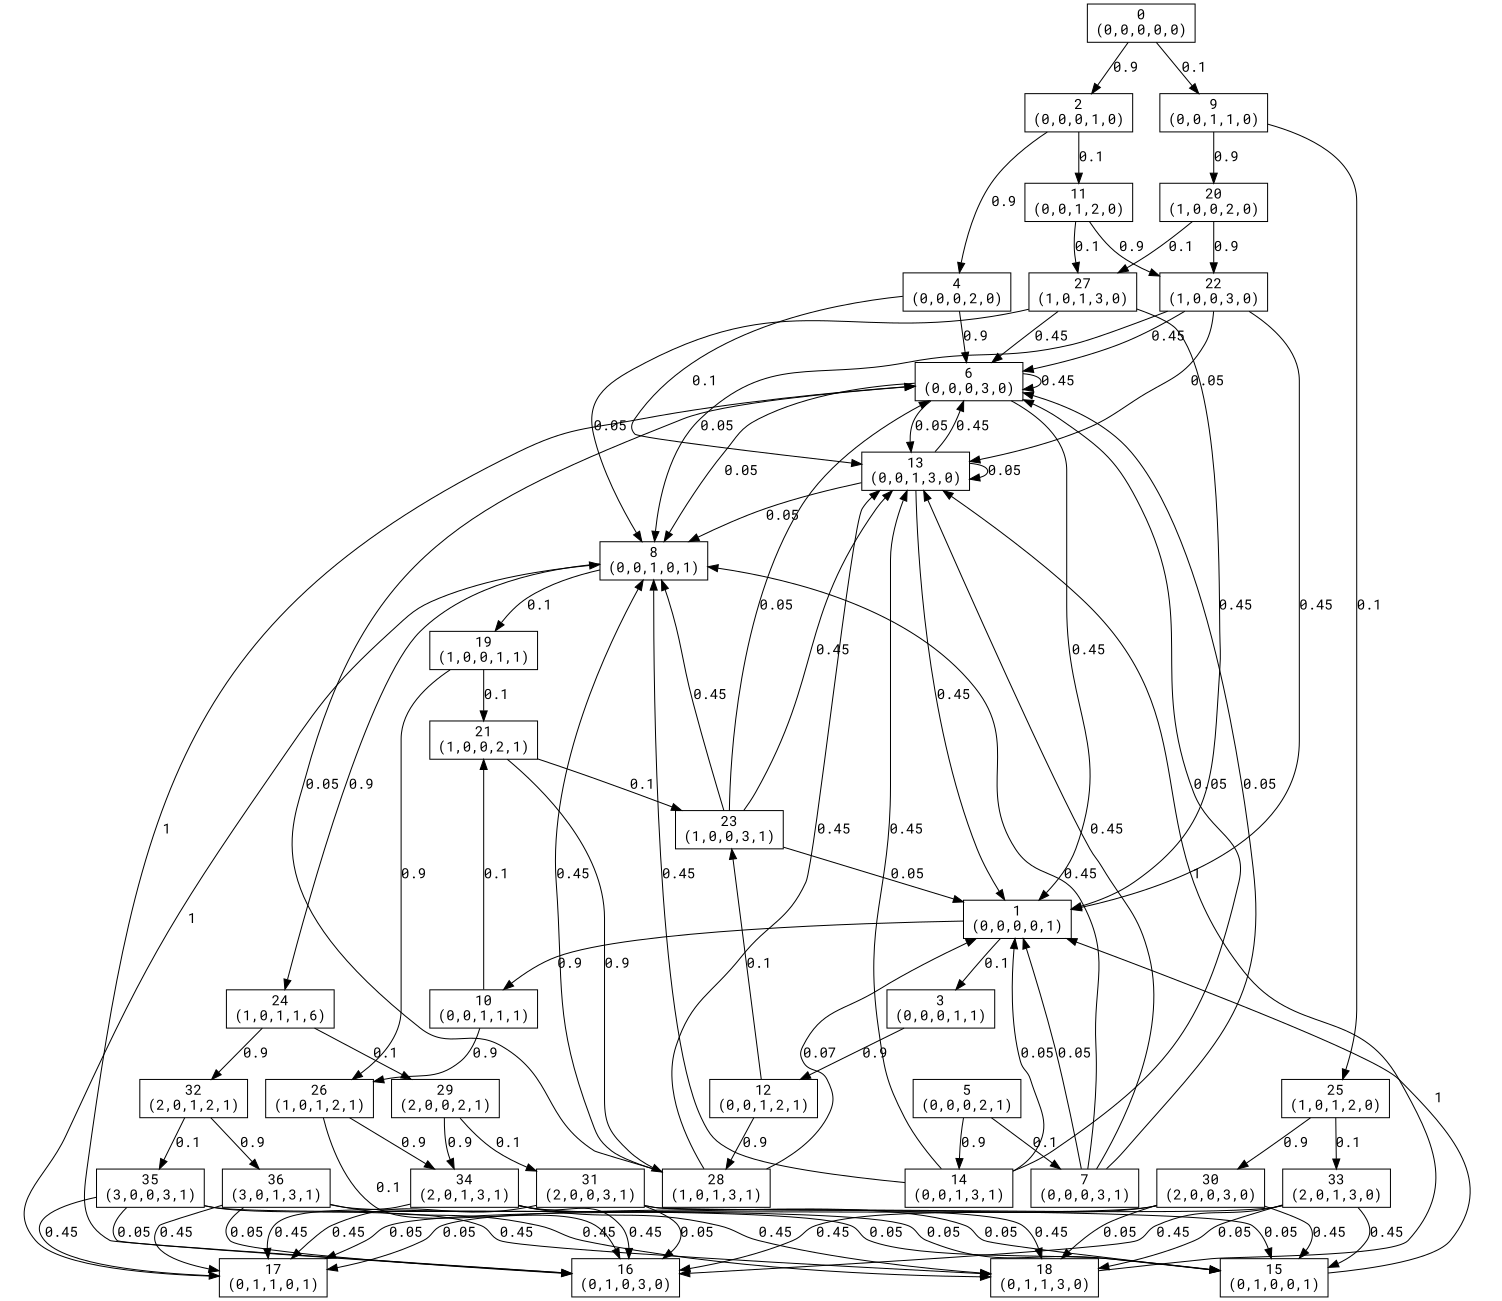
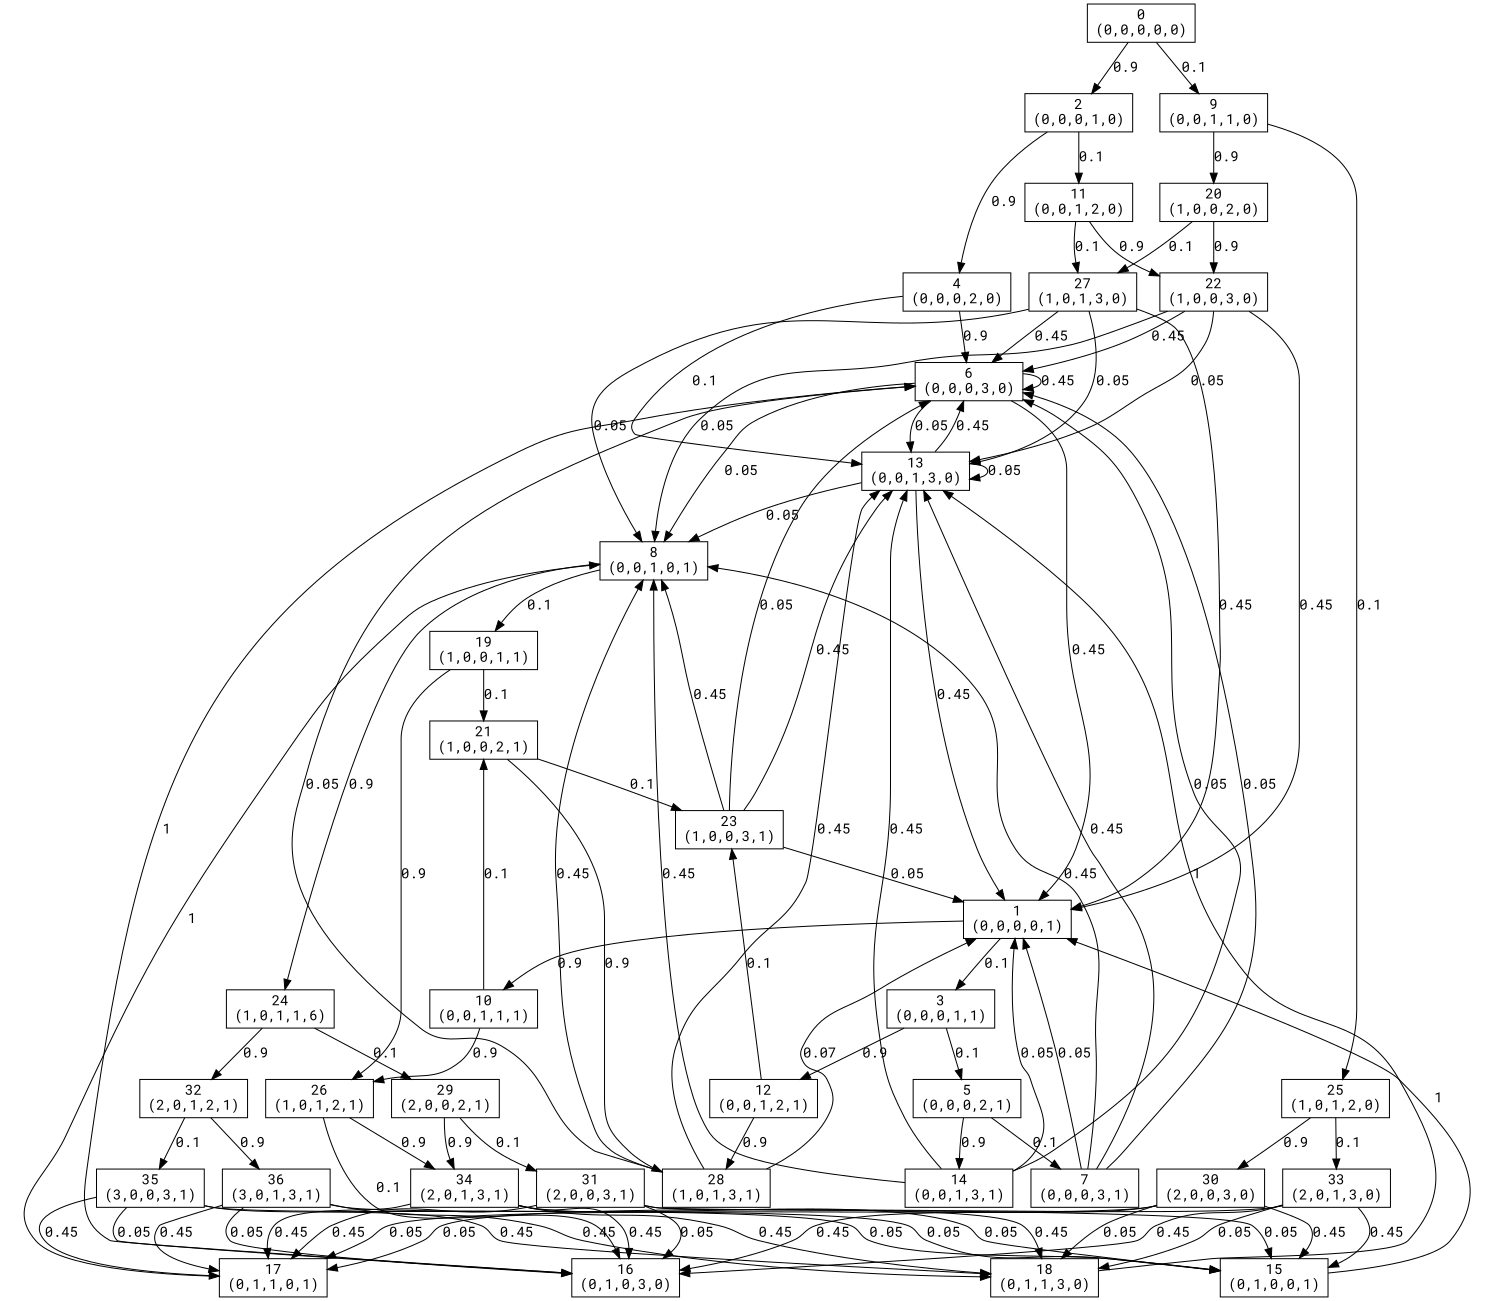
none -> (1071, 417)
none -> (952, 1049)
